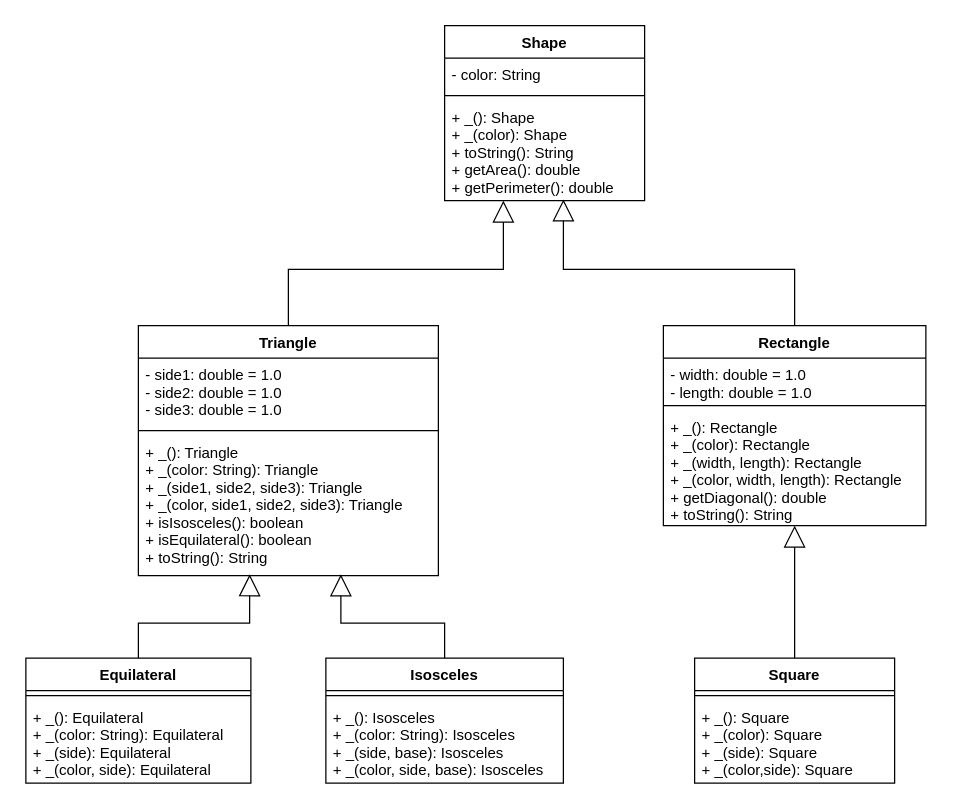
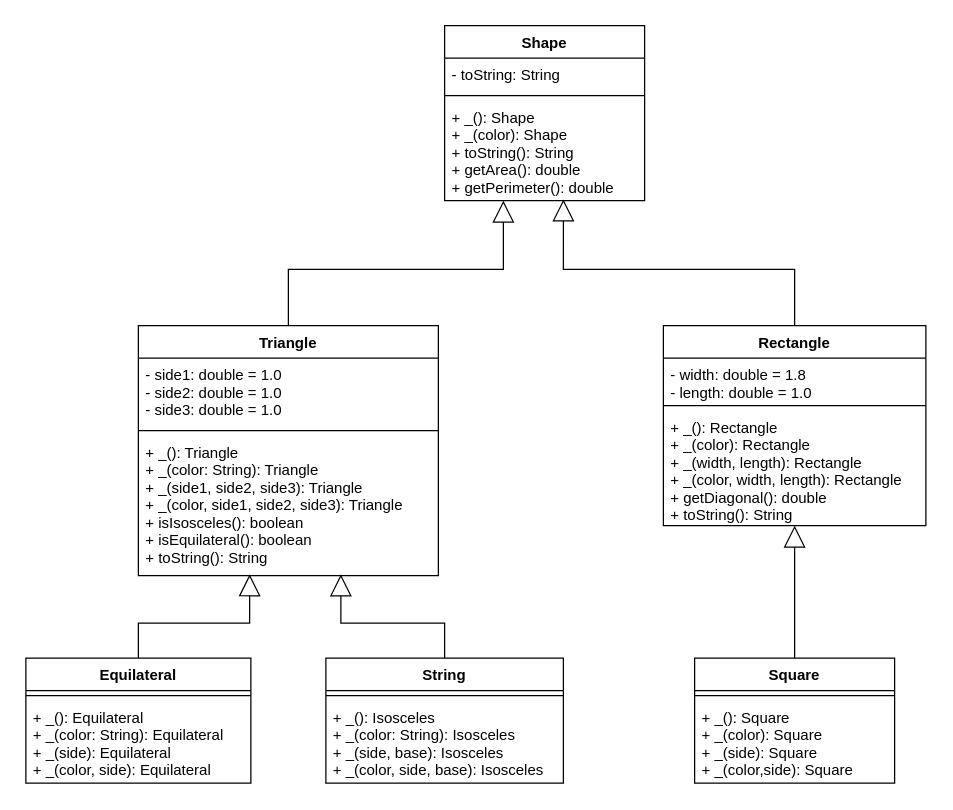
(505, 75) -> (517, 75)
(743, 375) -> (743, 375)
(444, 675) -> (444, 675)
